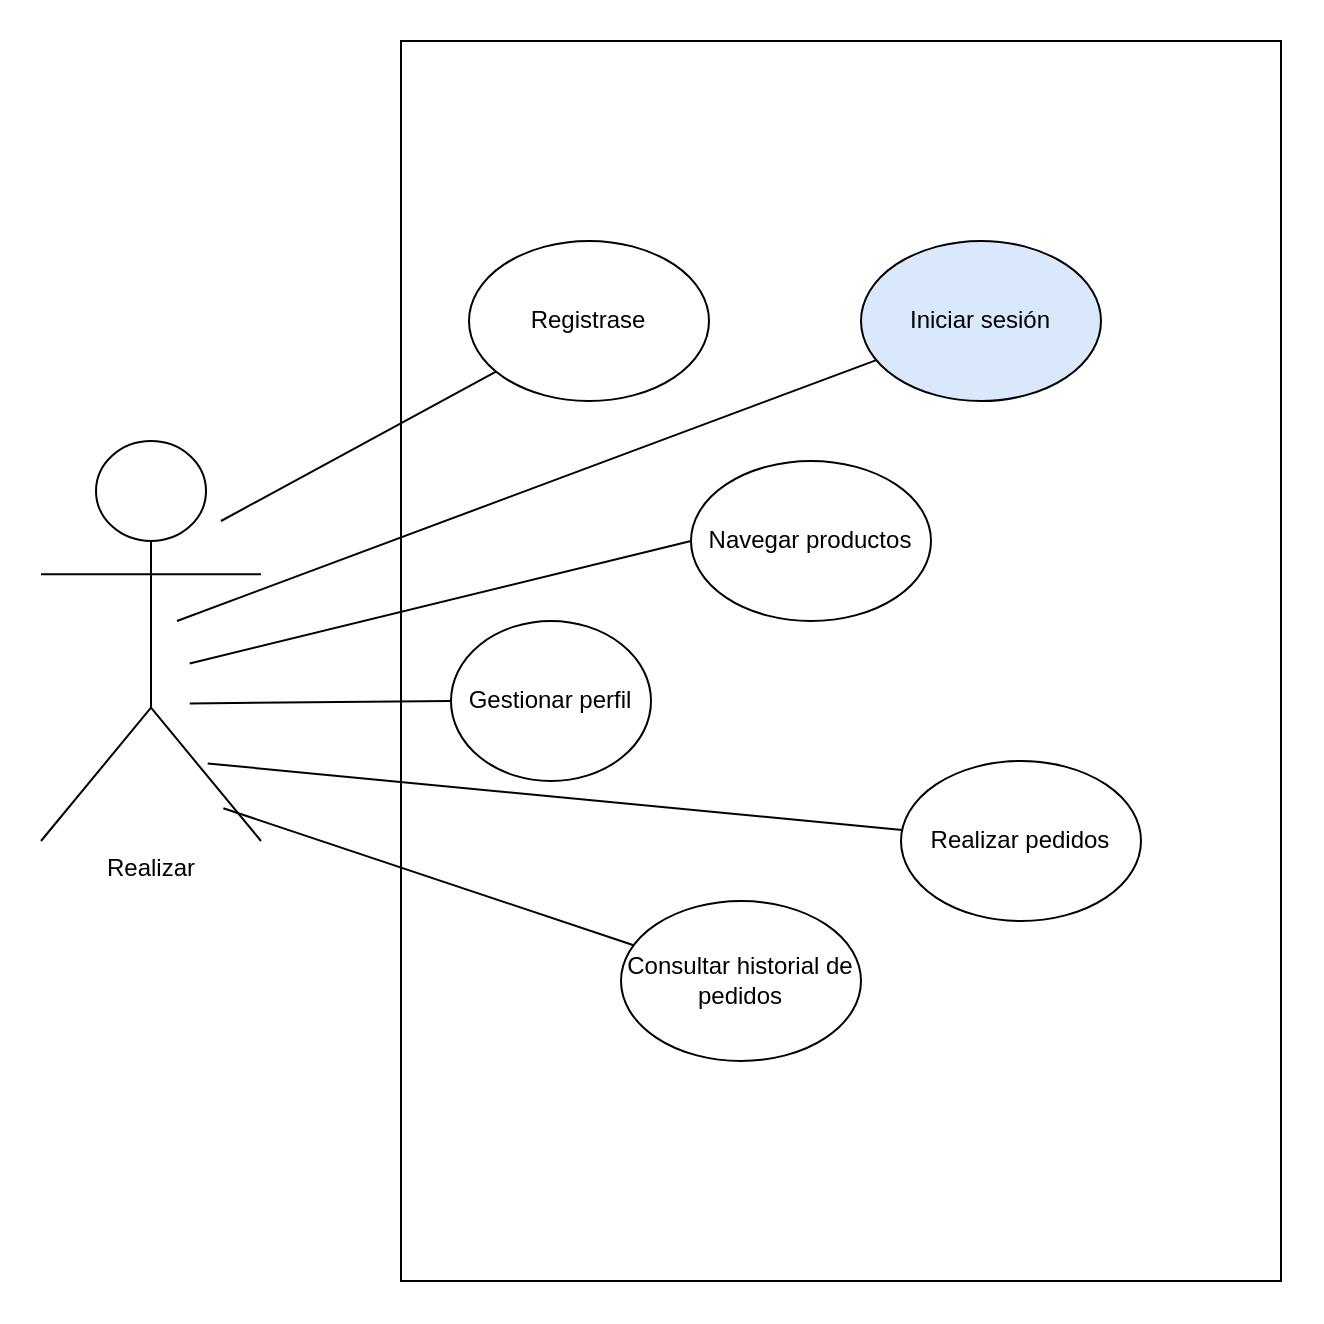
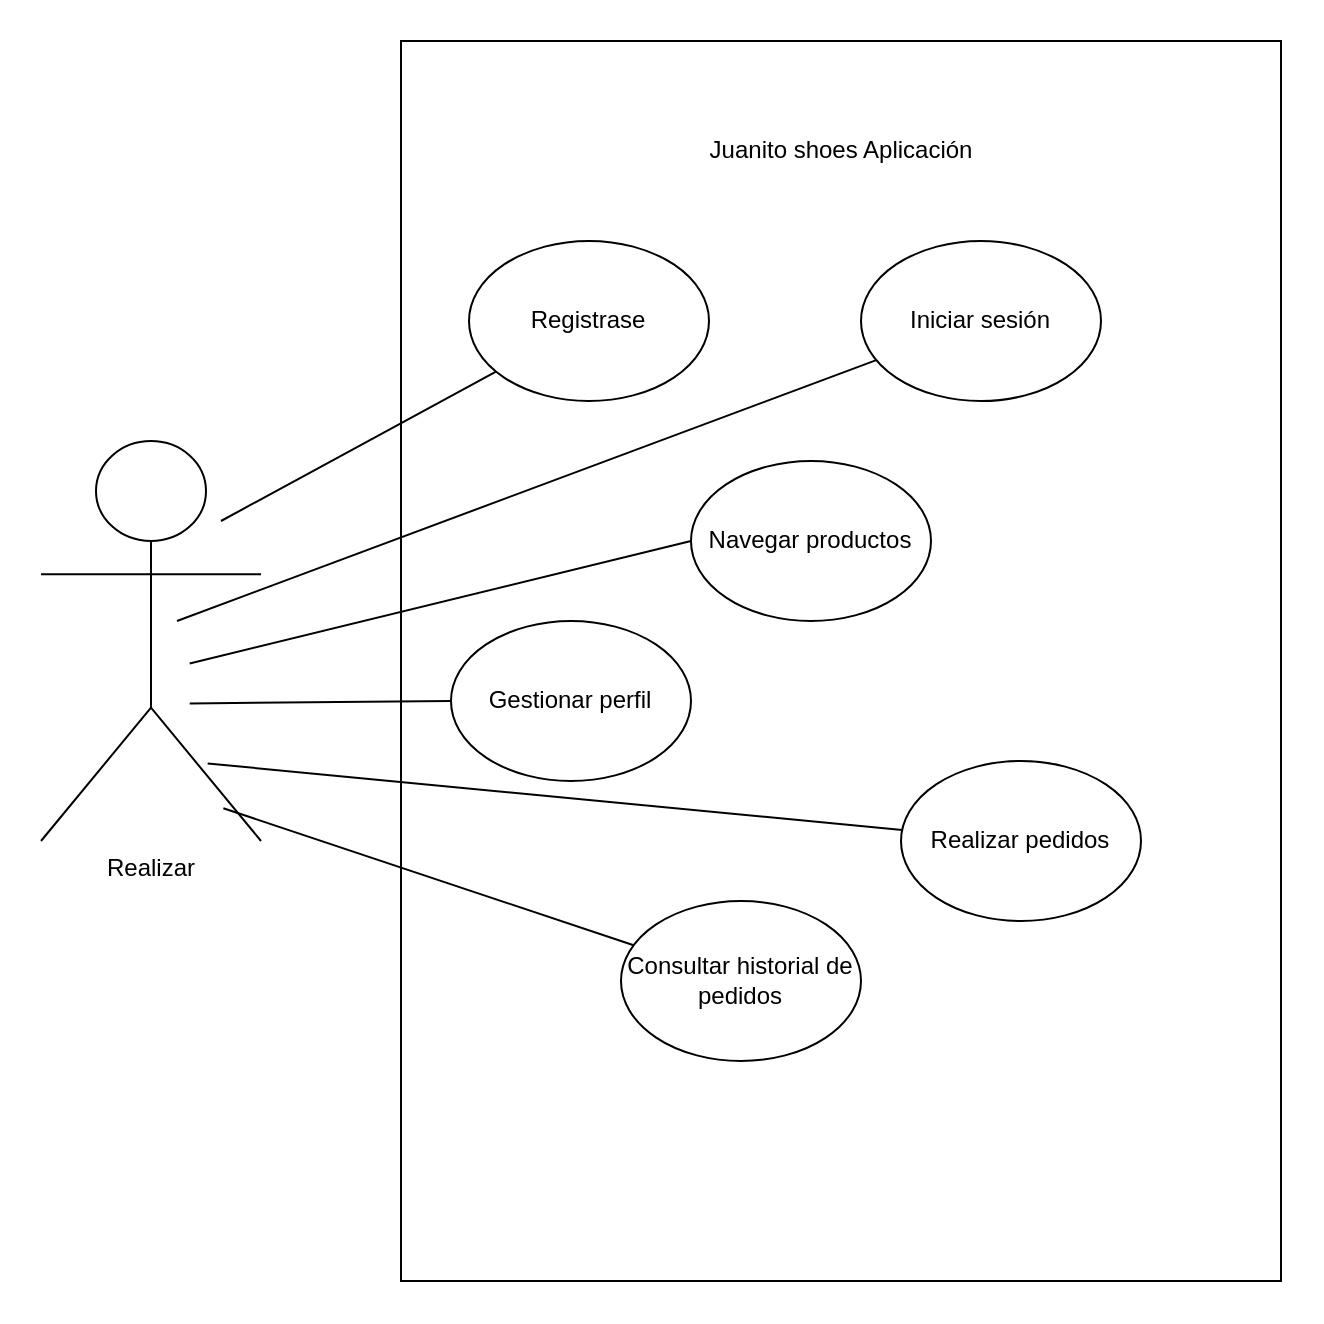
none -> (841, 151)
(981, 321) -> (981, 321)
(551, 701) -> (571, 701)
